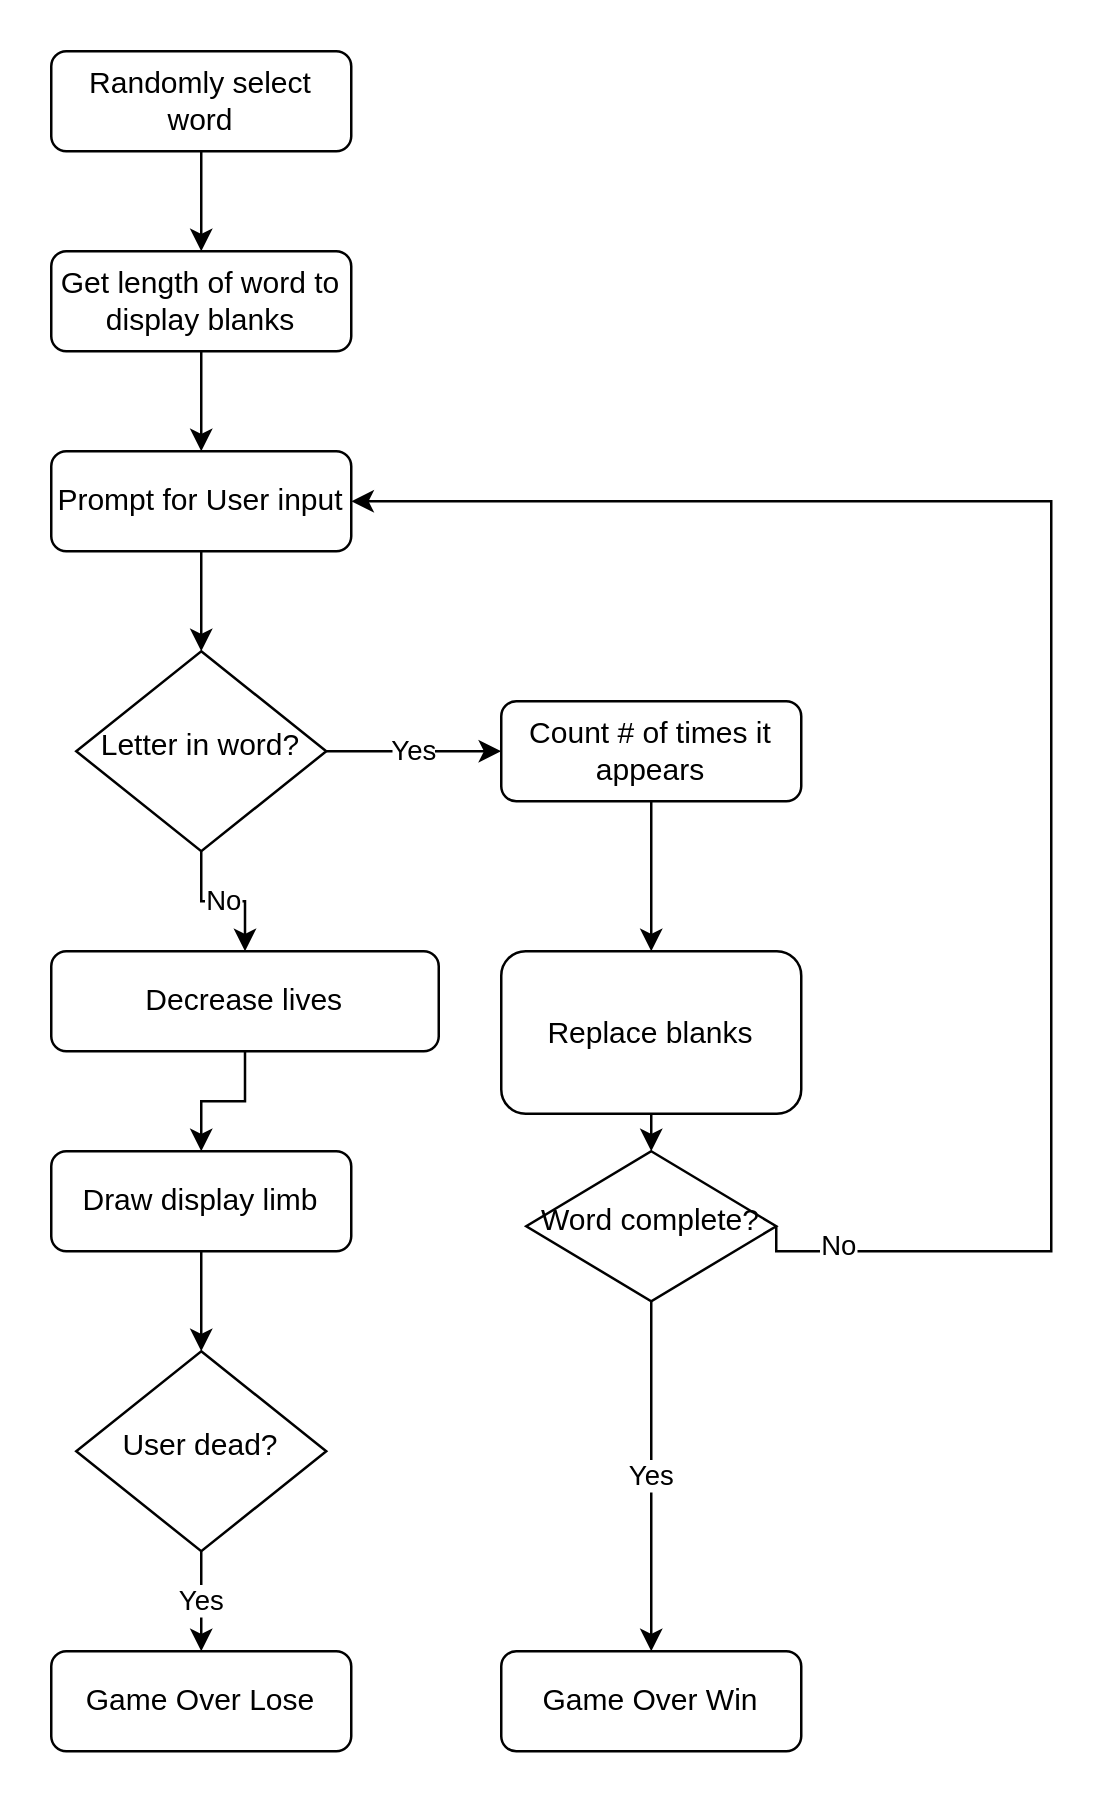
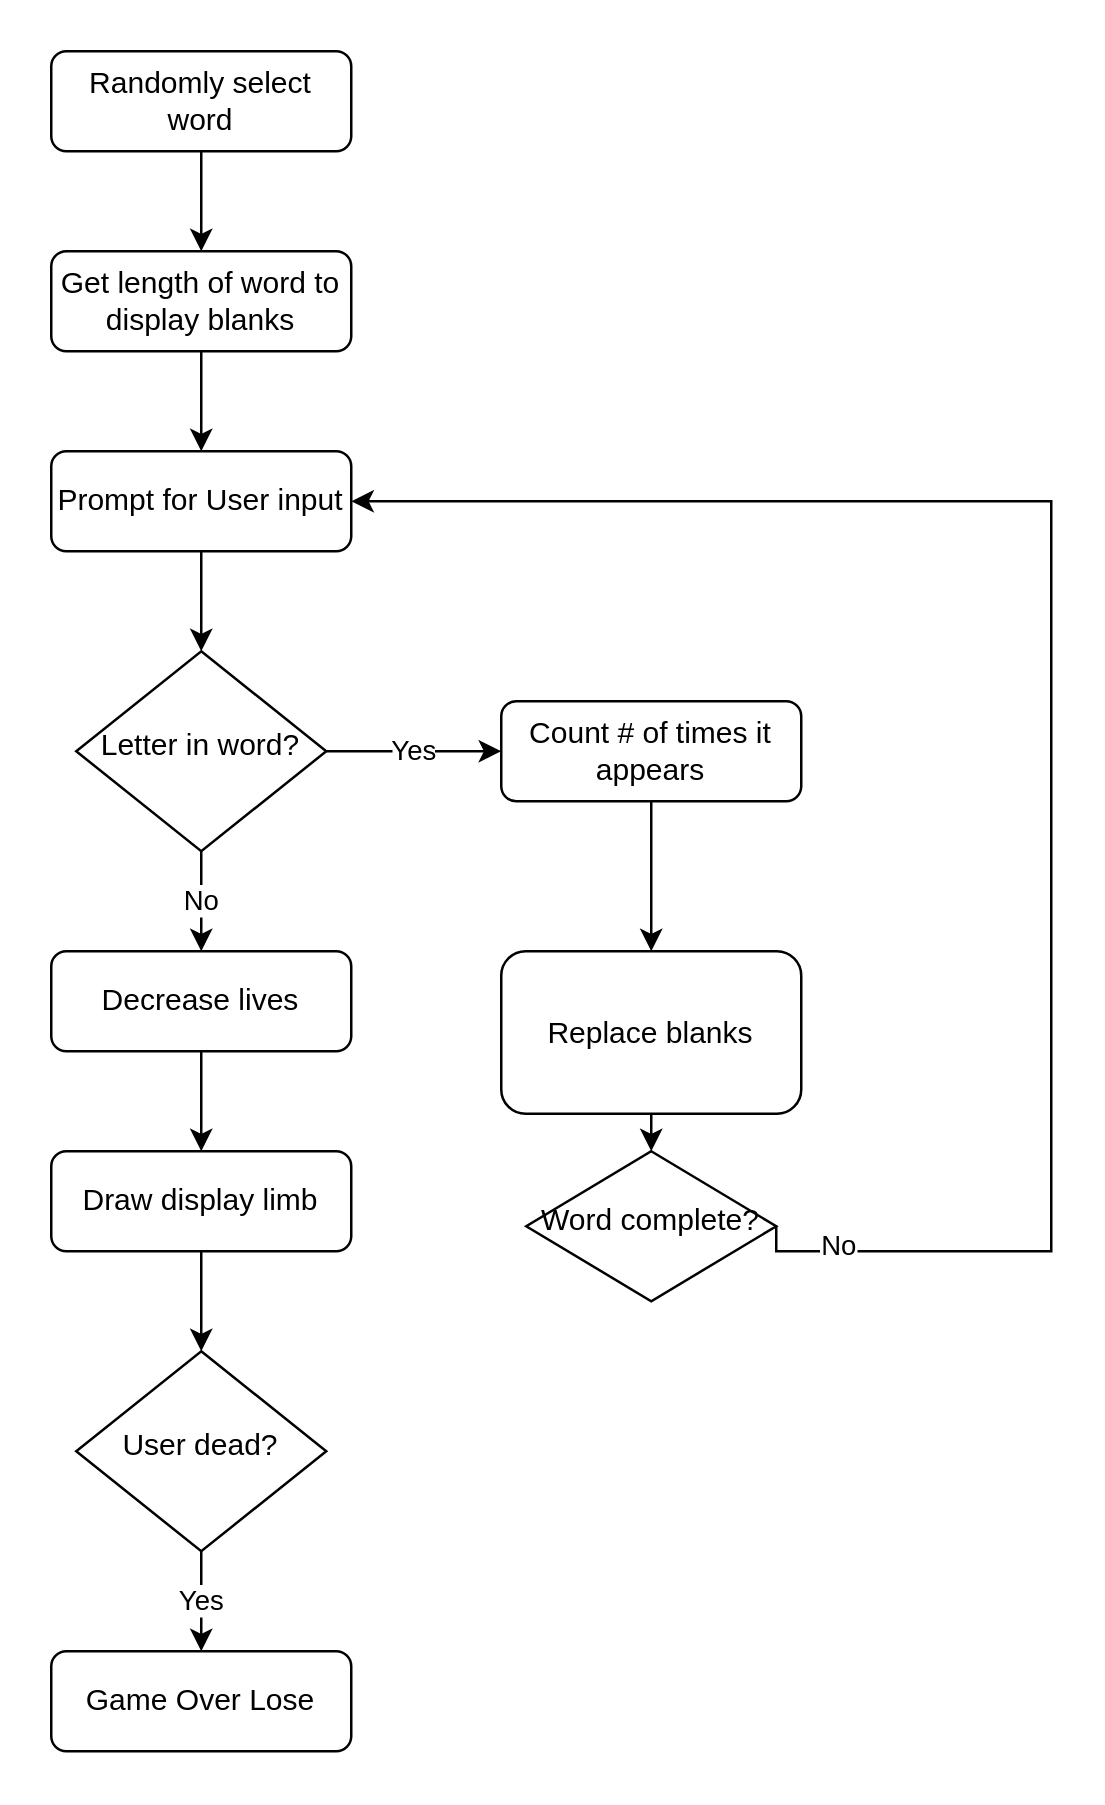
(245, 1001) -> (201, 1001)
(651, 1468) -> none
(651, 1701) -> none
